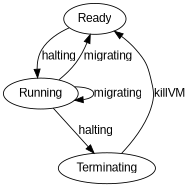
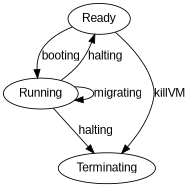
(59, 56) -> (61, 56)
(108, 56) -> (105, 56)
(154, 94) -> (153, 87)
